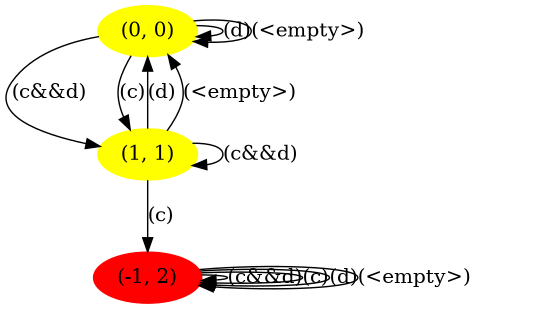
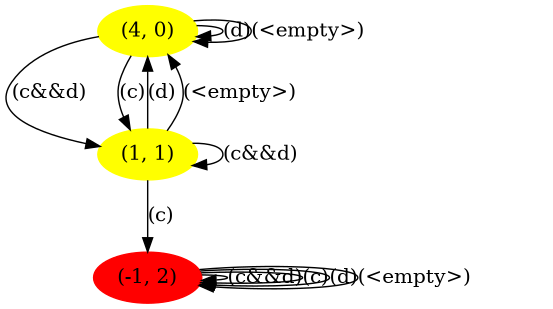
(148, 31) -> (148, 31)
